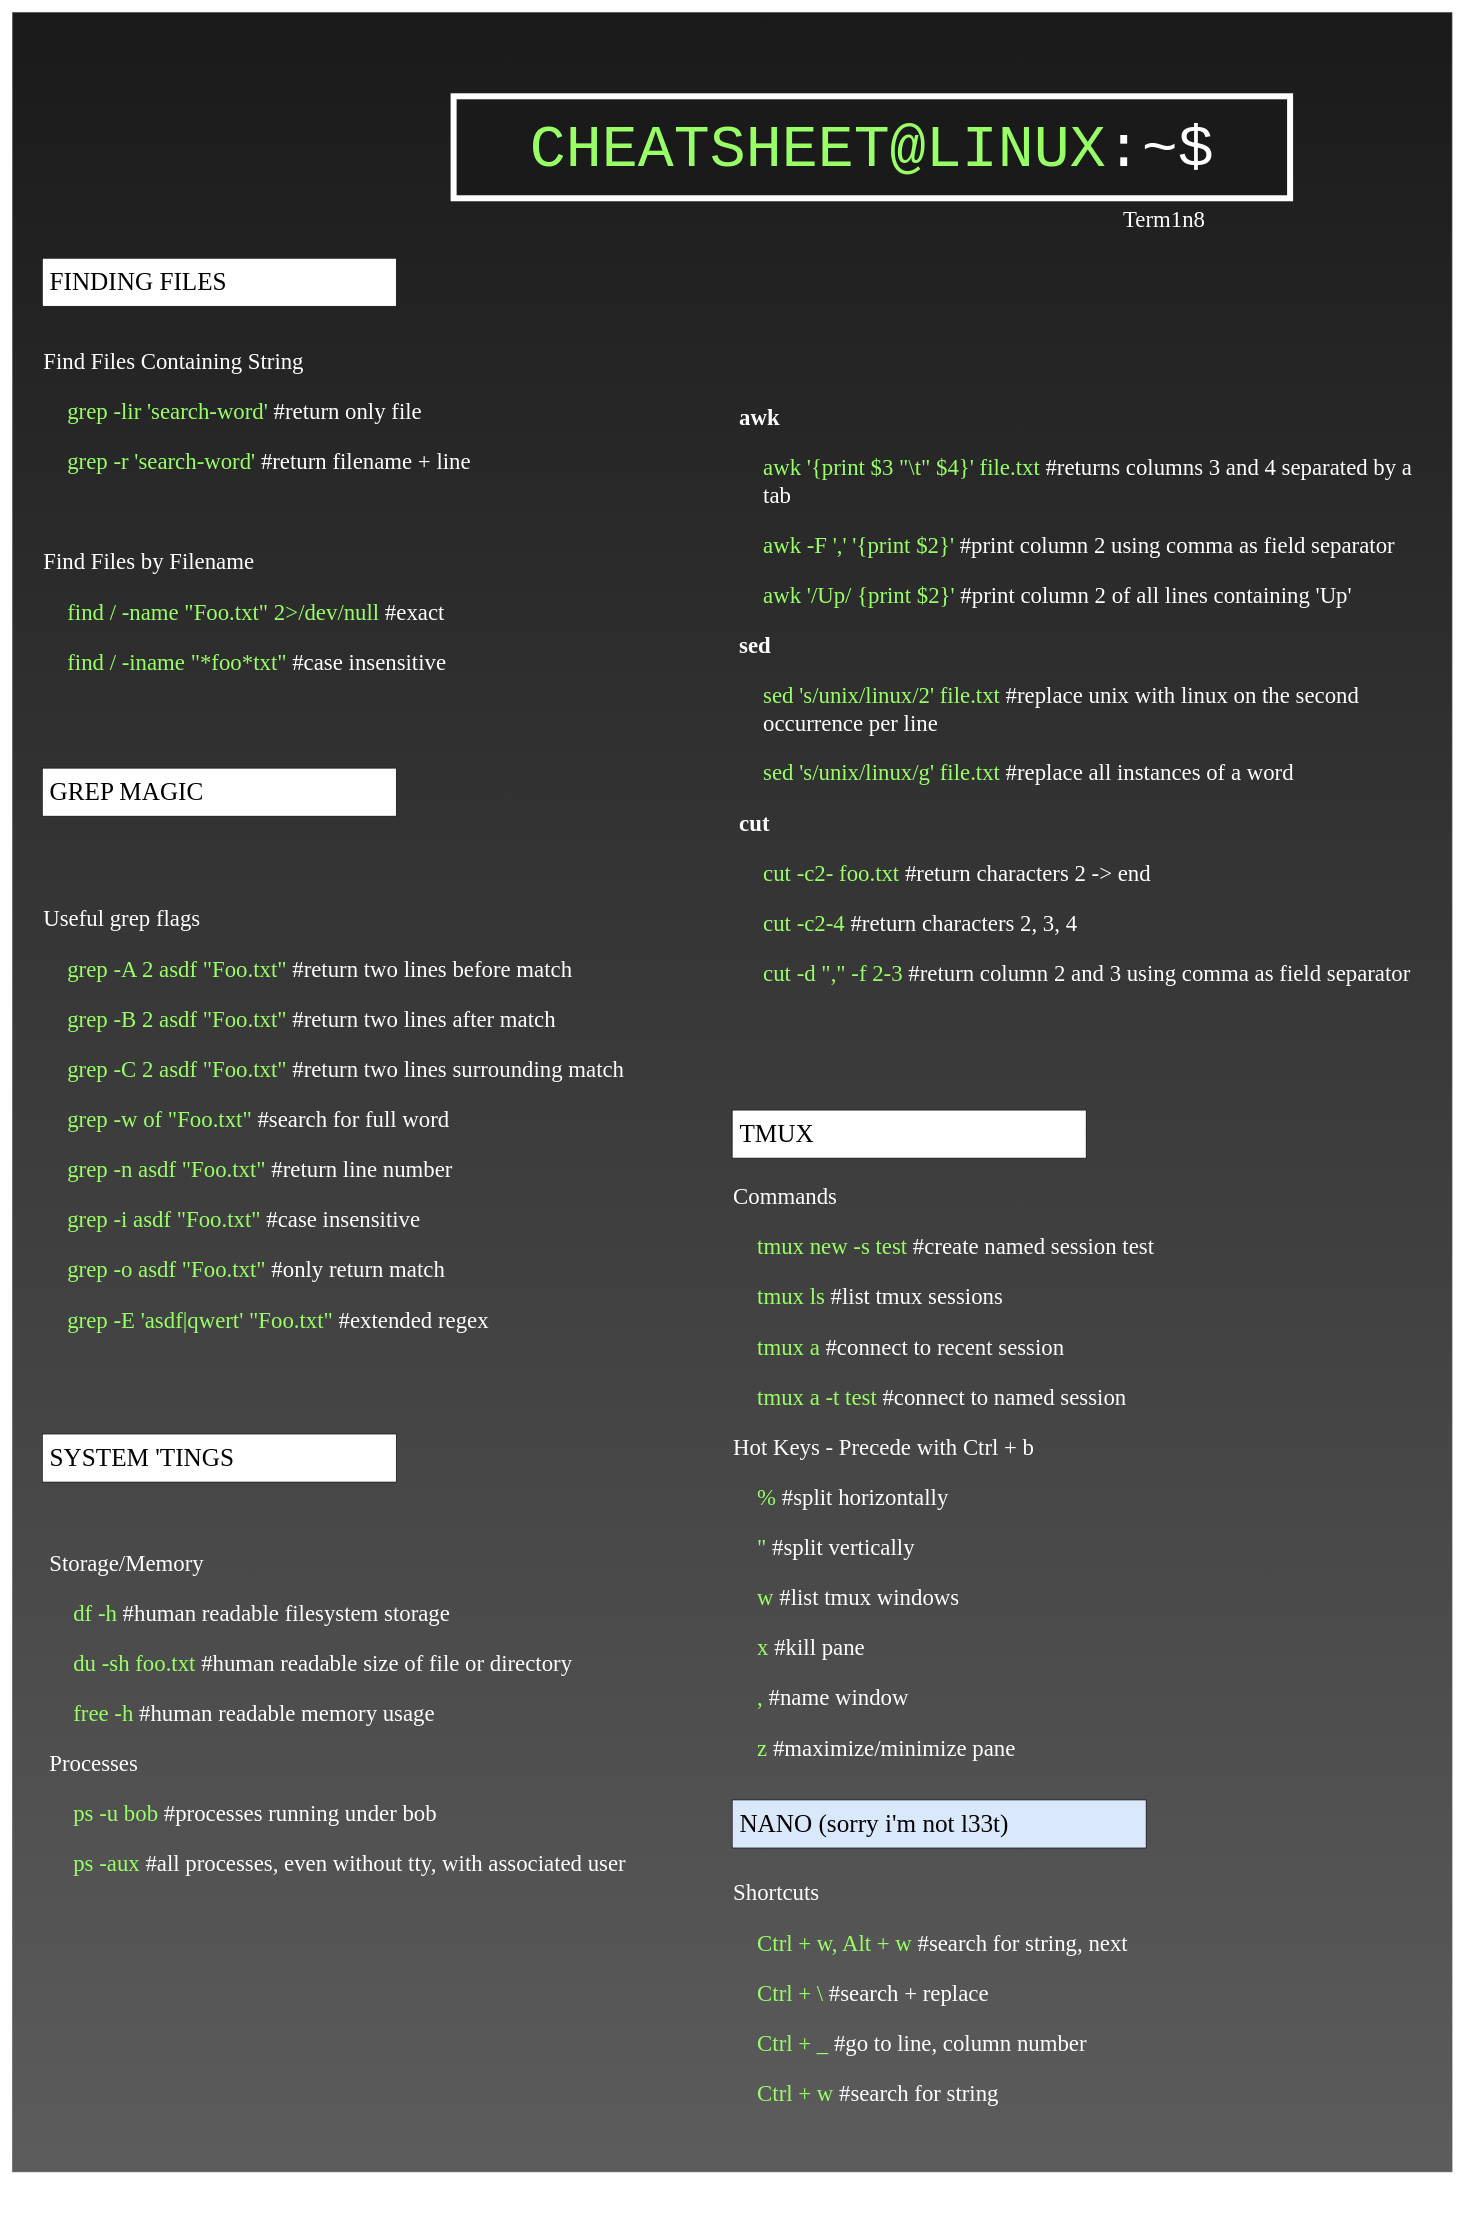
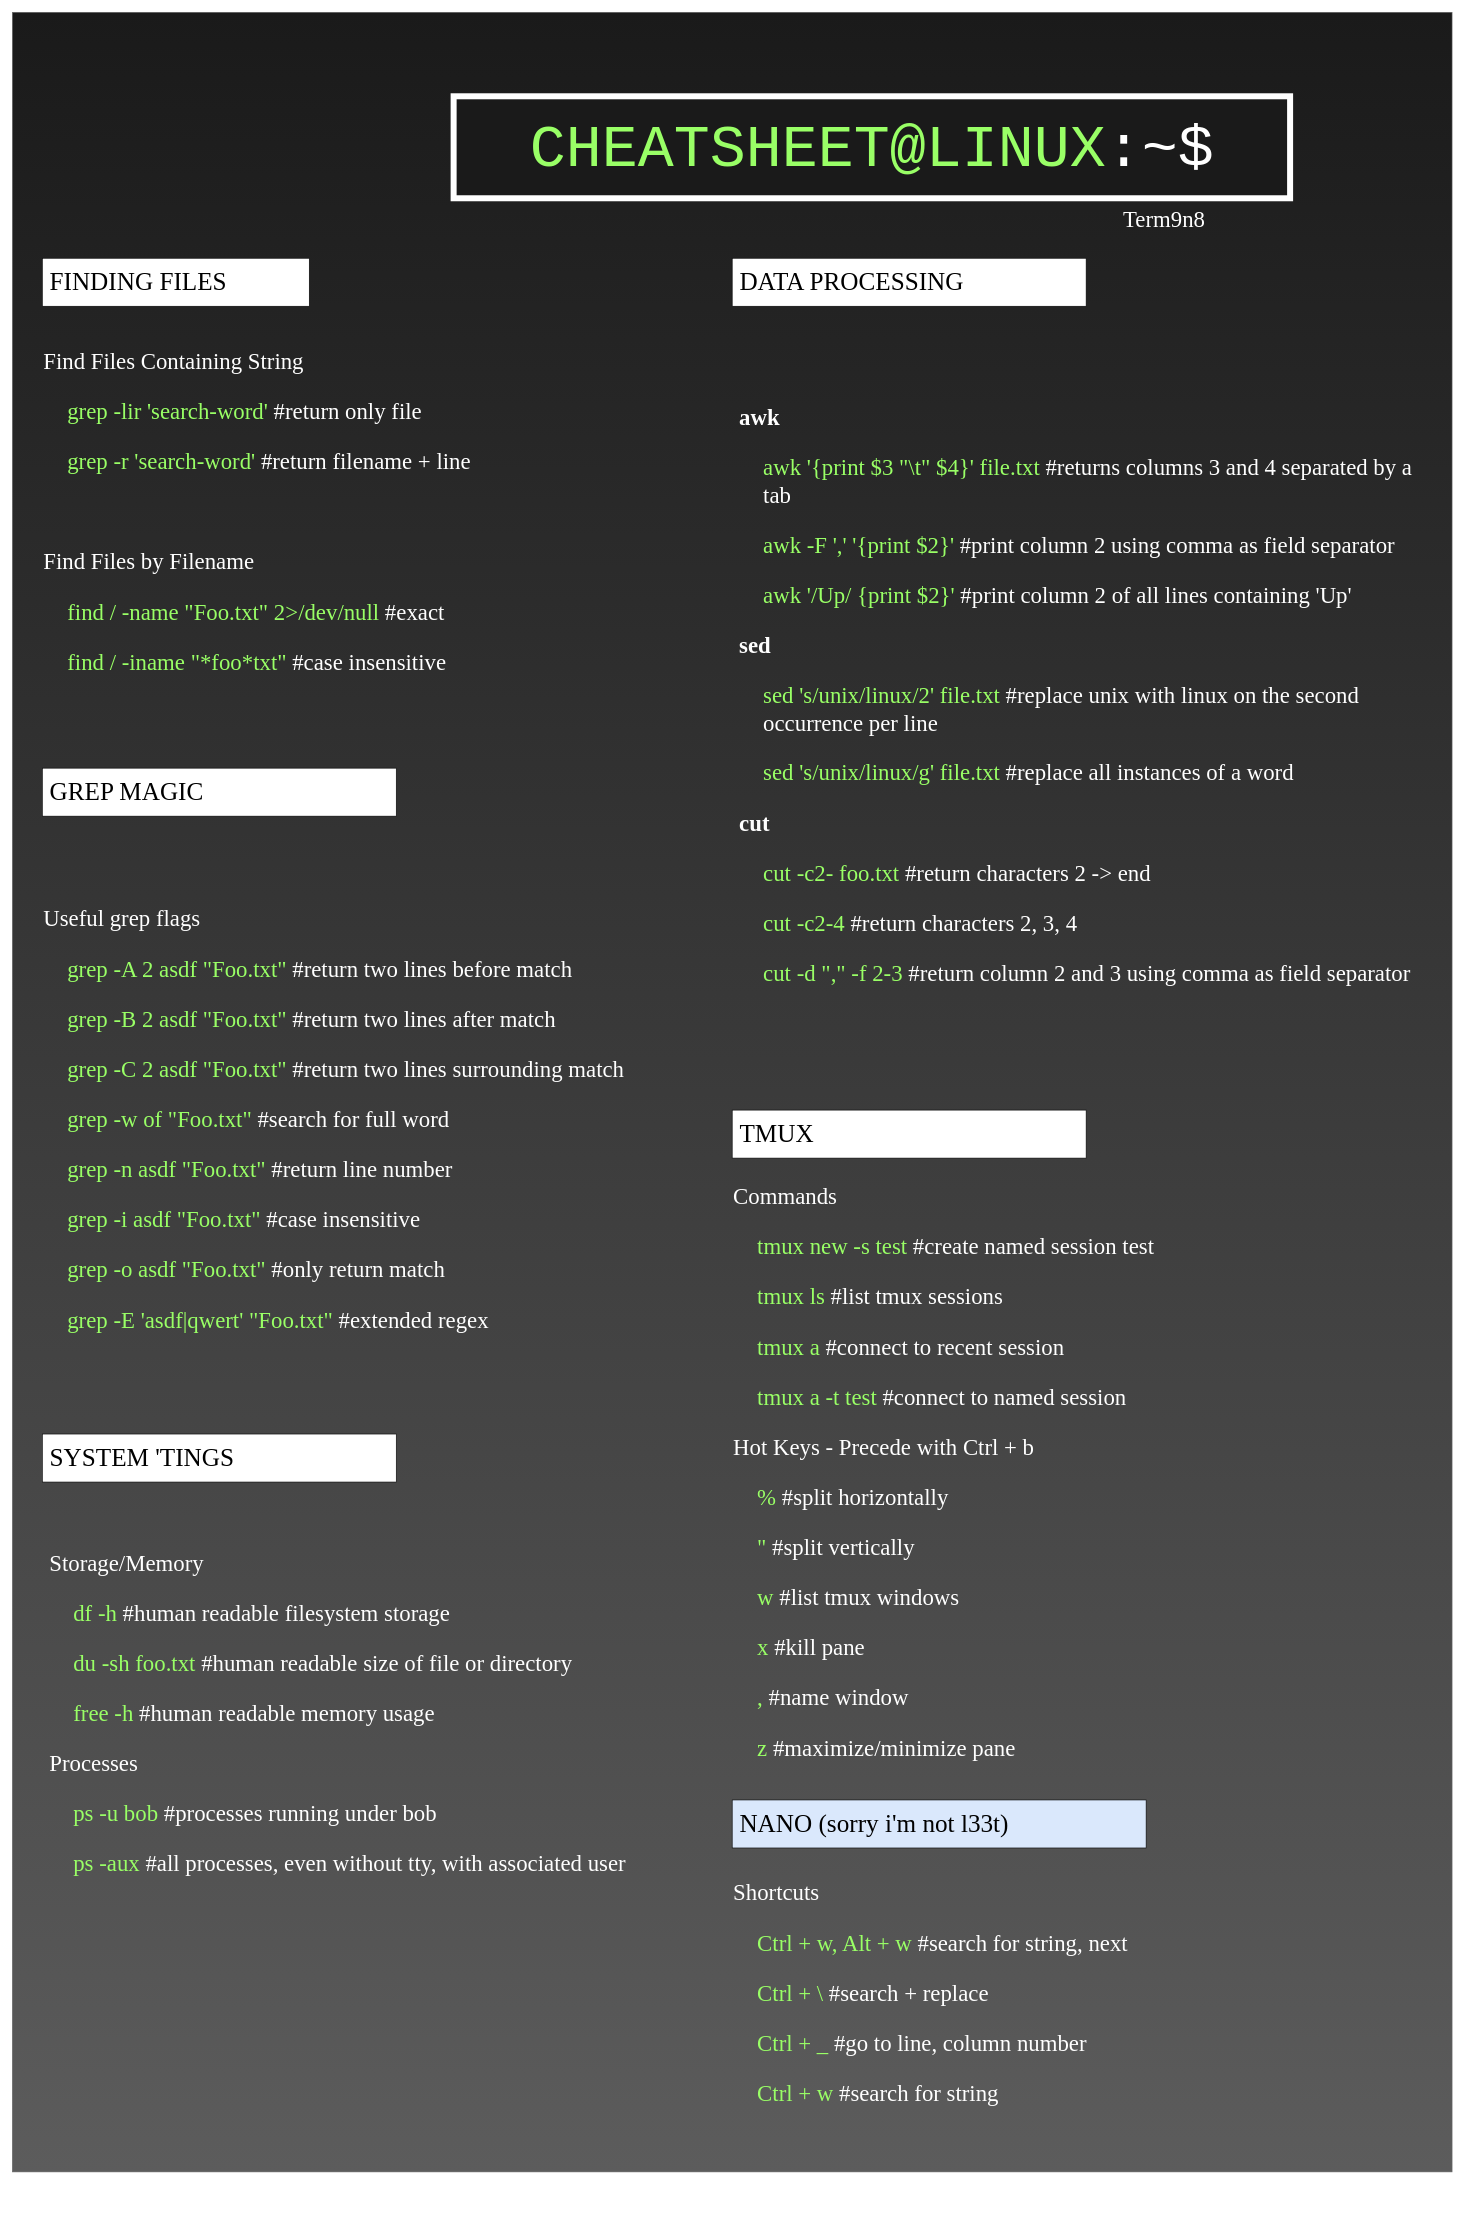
(1138, 222) -> (1138, 222)
(219, 282) -> (176, 282)
none -> (909, 282)
